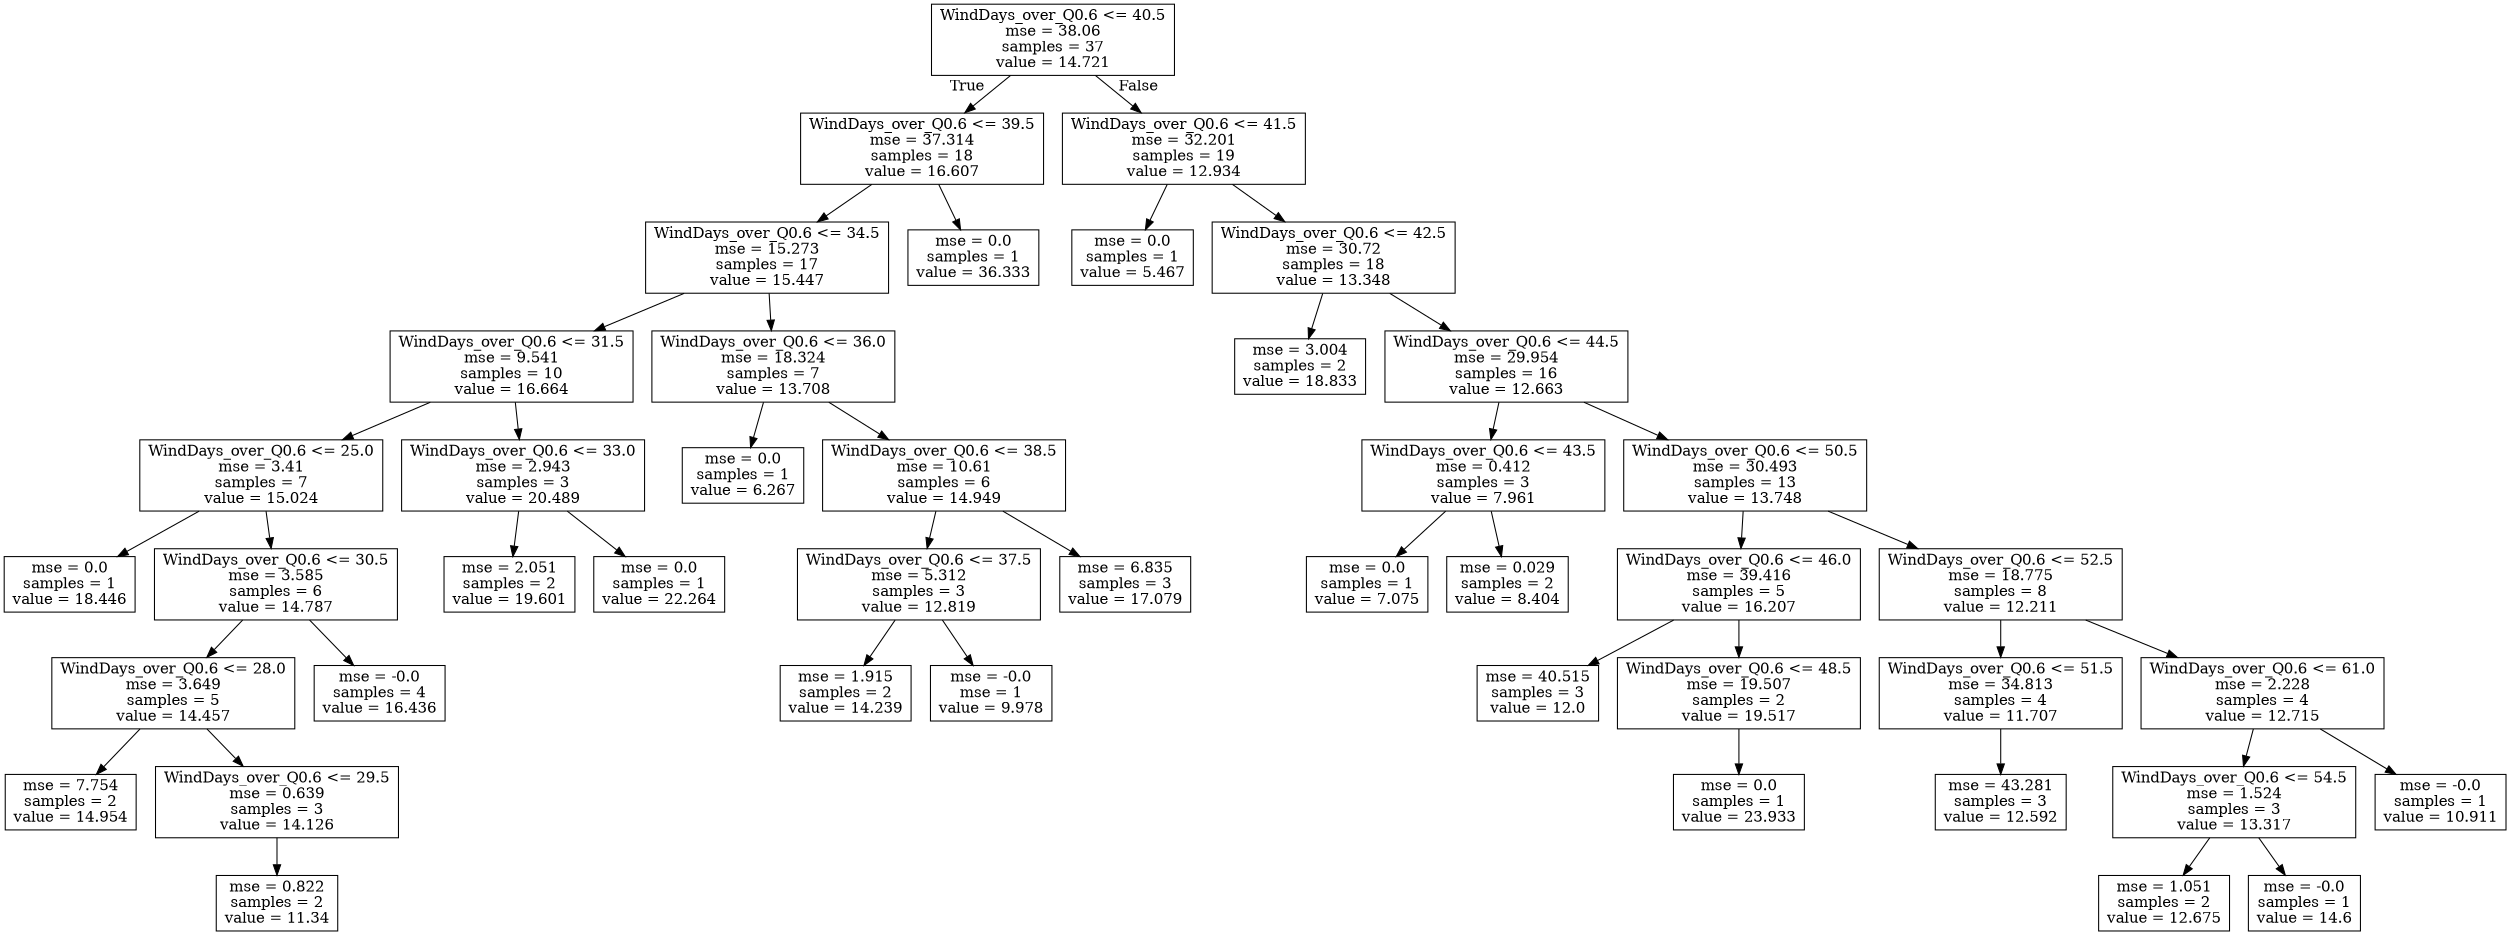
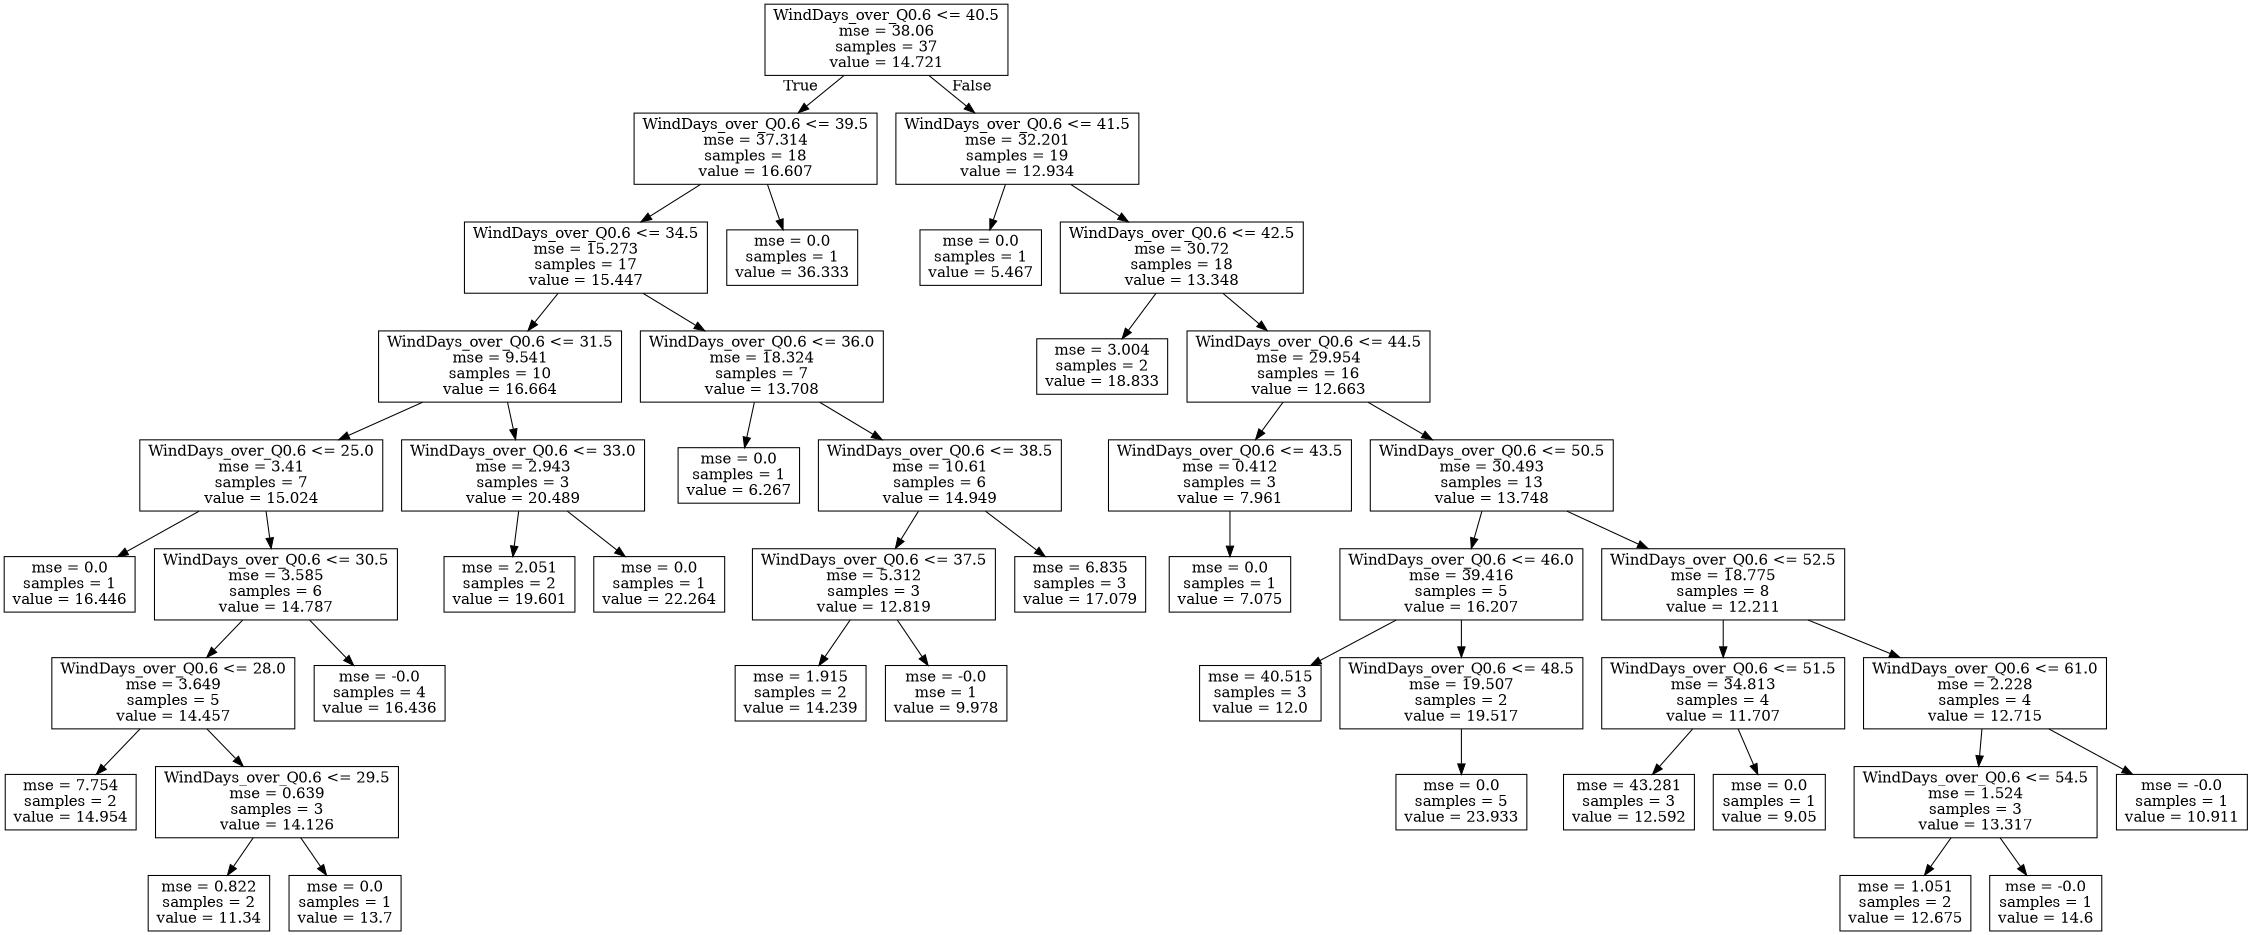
(70, 584) -> (70, 584)
(1507, 584) -> none
(1739, 802) -> (1461, 802)
none -> (1769, 802)
none -> (345, 903)
